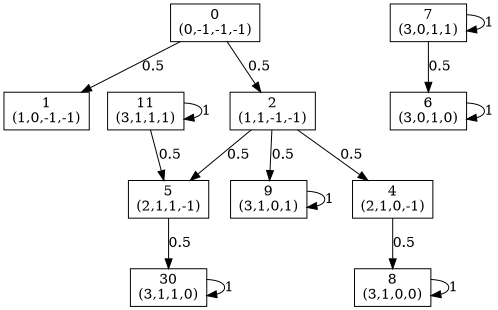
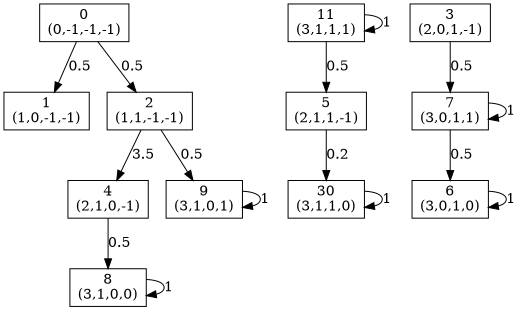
none -> (450, 23)
(225, 152) -> none
(352, 155) -> (143, 155)
(180, 243) -> (338, 155)
